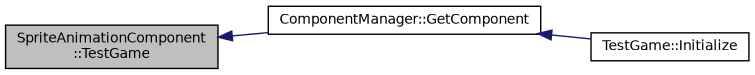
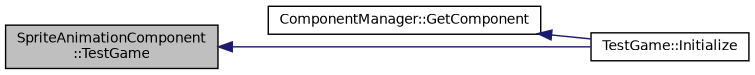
(250, 34) -> (412, 47)
